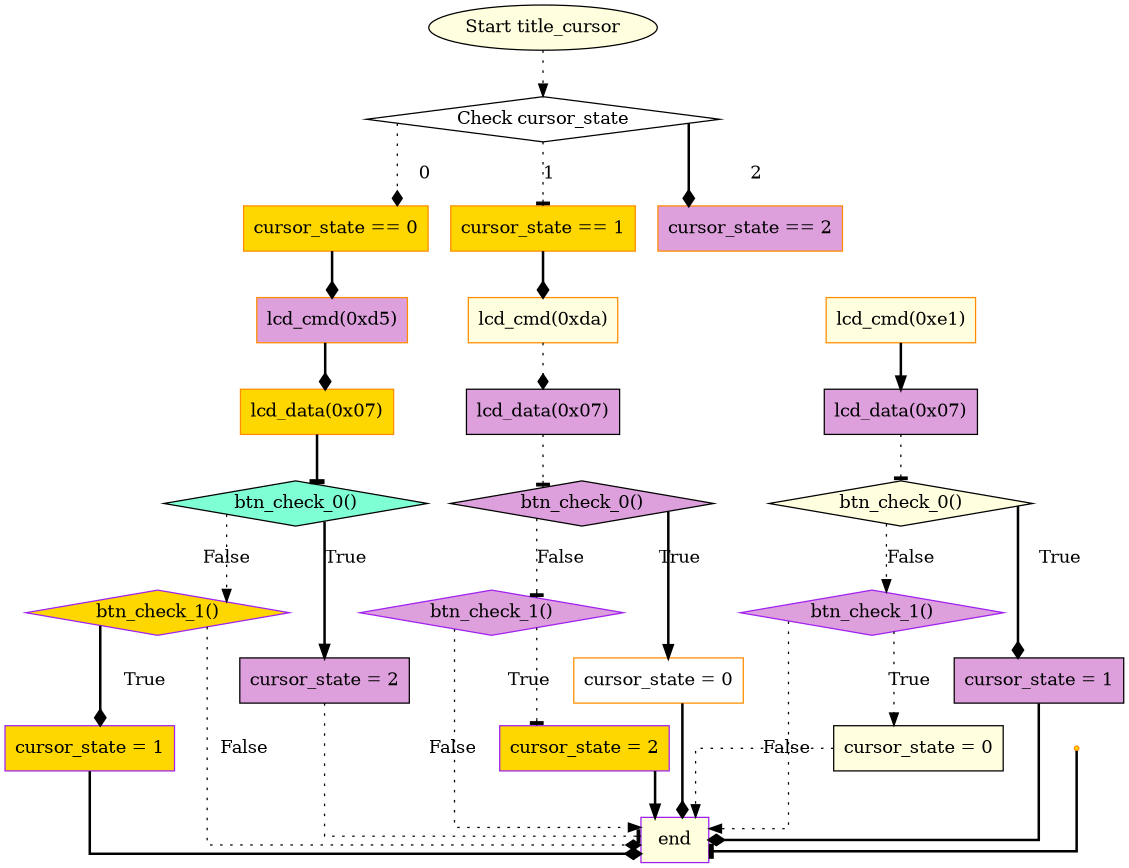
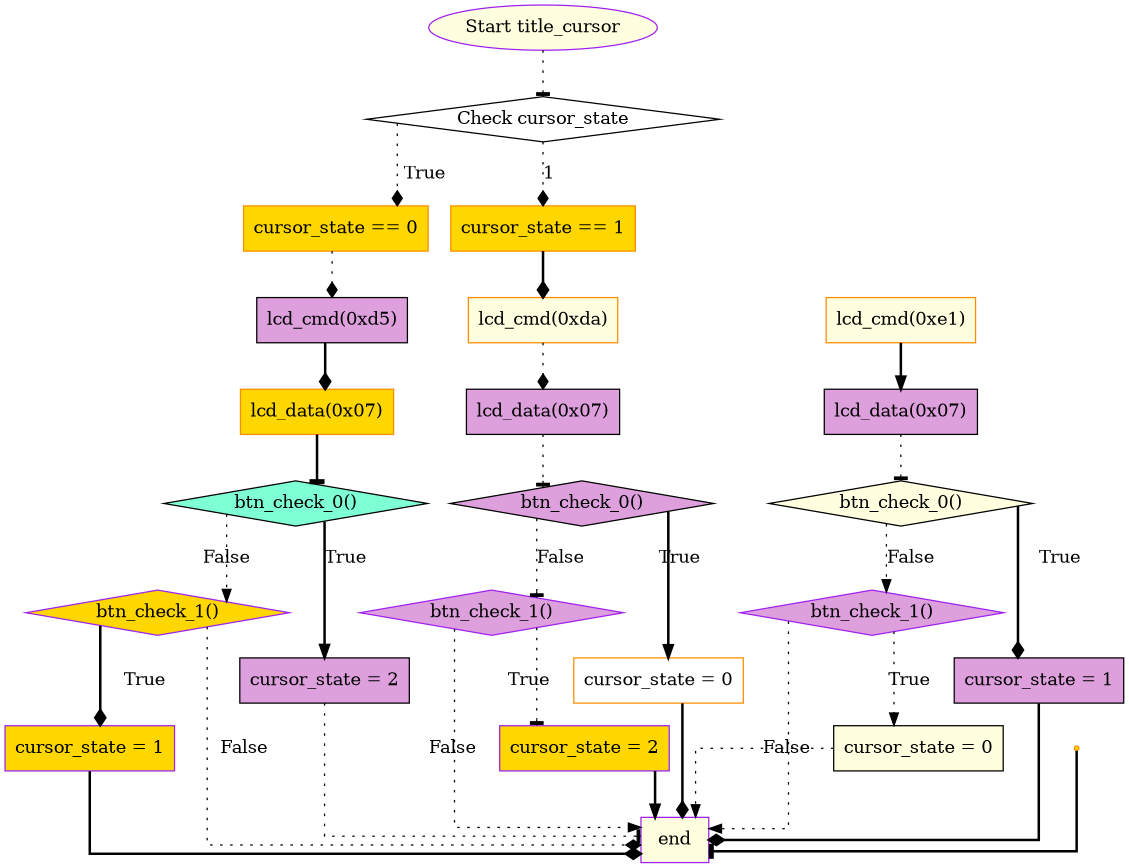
(543, 28) -> (543, 28)
(543, 70) -> (543, 70)
(543, 171) -> (543, 171)
(425, 174) -> (425, 174)
(750, 229) -> none
(332, 267) -> (332, 267)
(332, 320) -> (332, 320)
